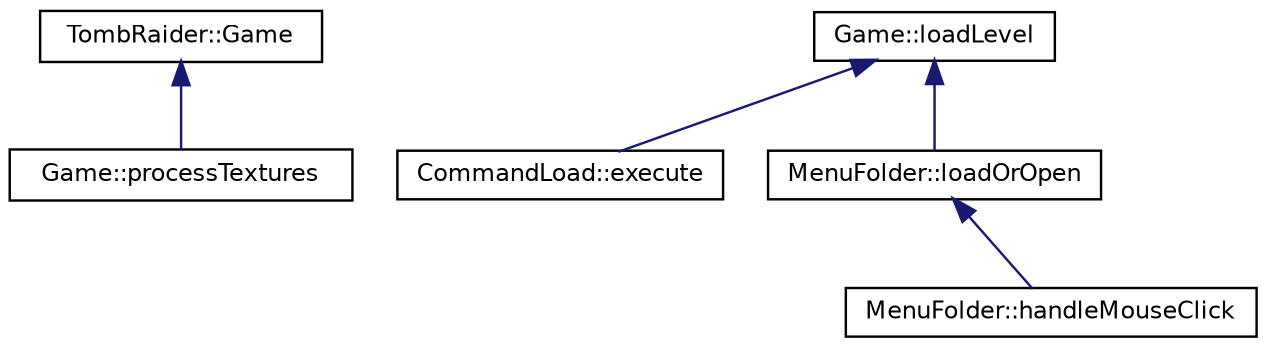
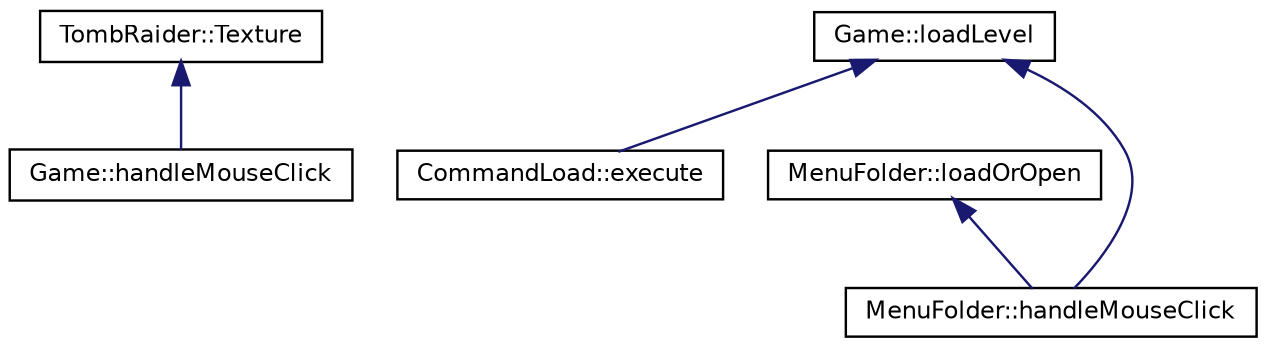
(181, 36) -> (181, 36)
(935, 118) -> (1129, 164)
(181, 175) -> (181, 175)
